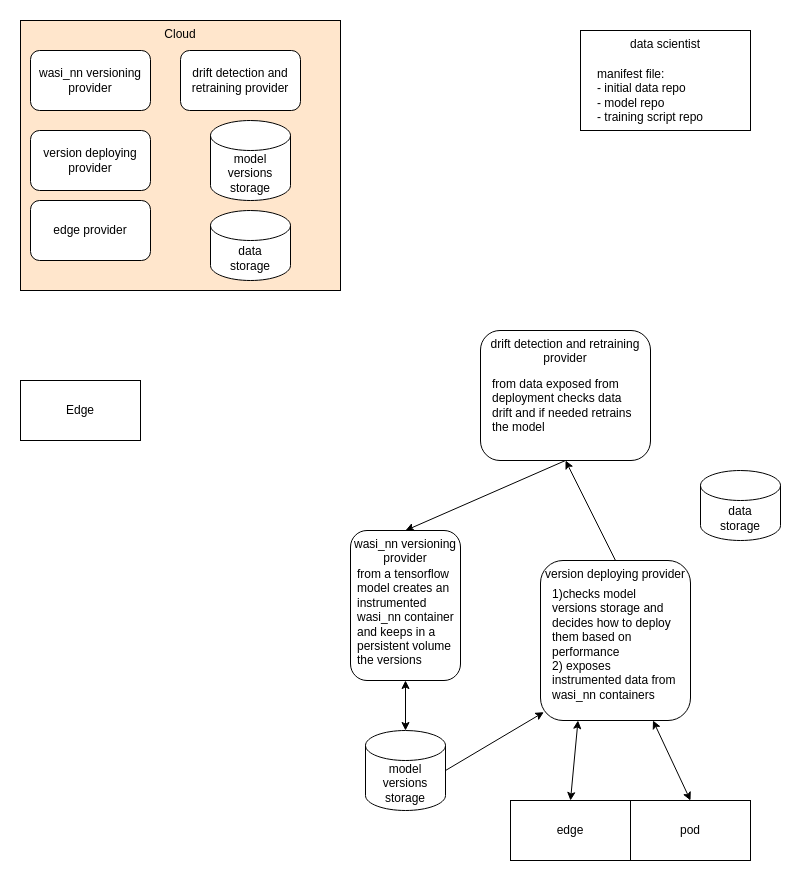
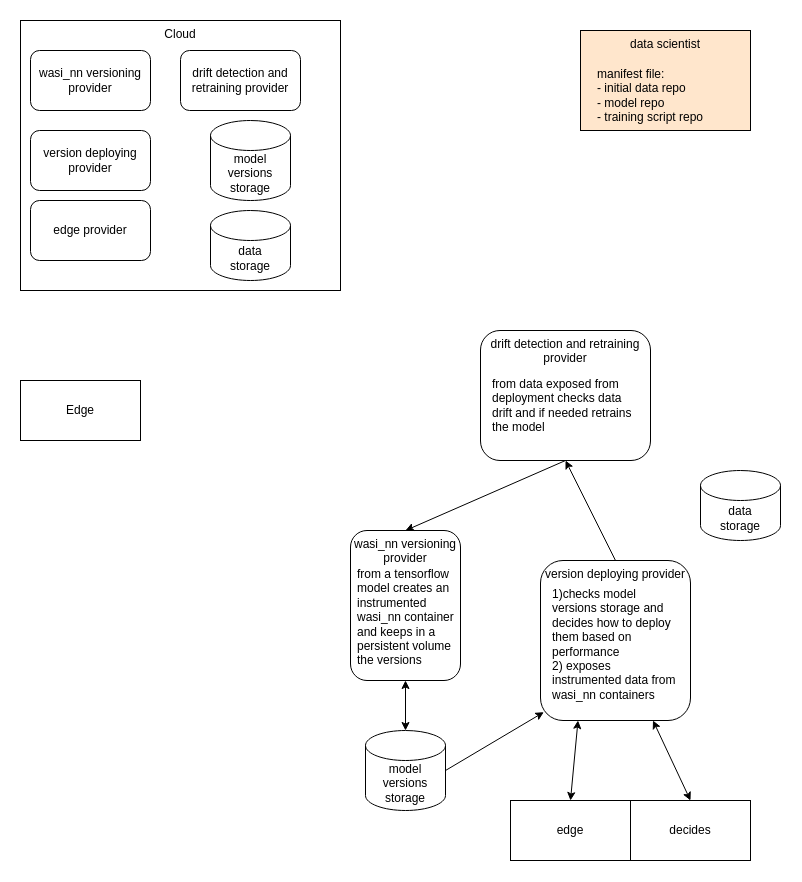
(666, 81) -> (666, 81)
(181, 156) -> (181, 156)
(691, 831) -> (691, 831)
